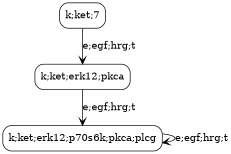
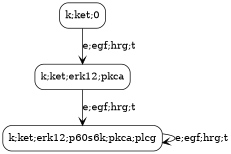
(83, 16) -> (83, 16)
(83, 138) -> (83, 138)
